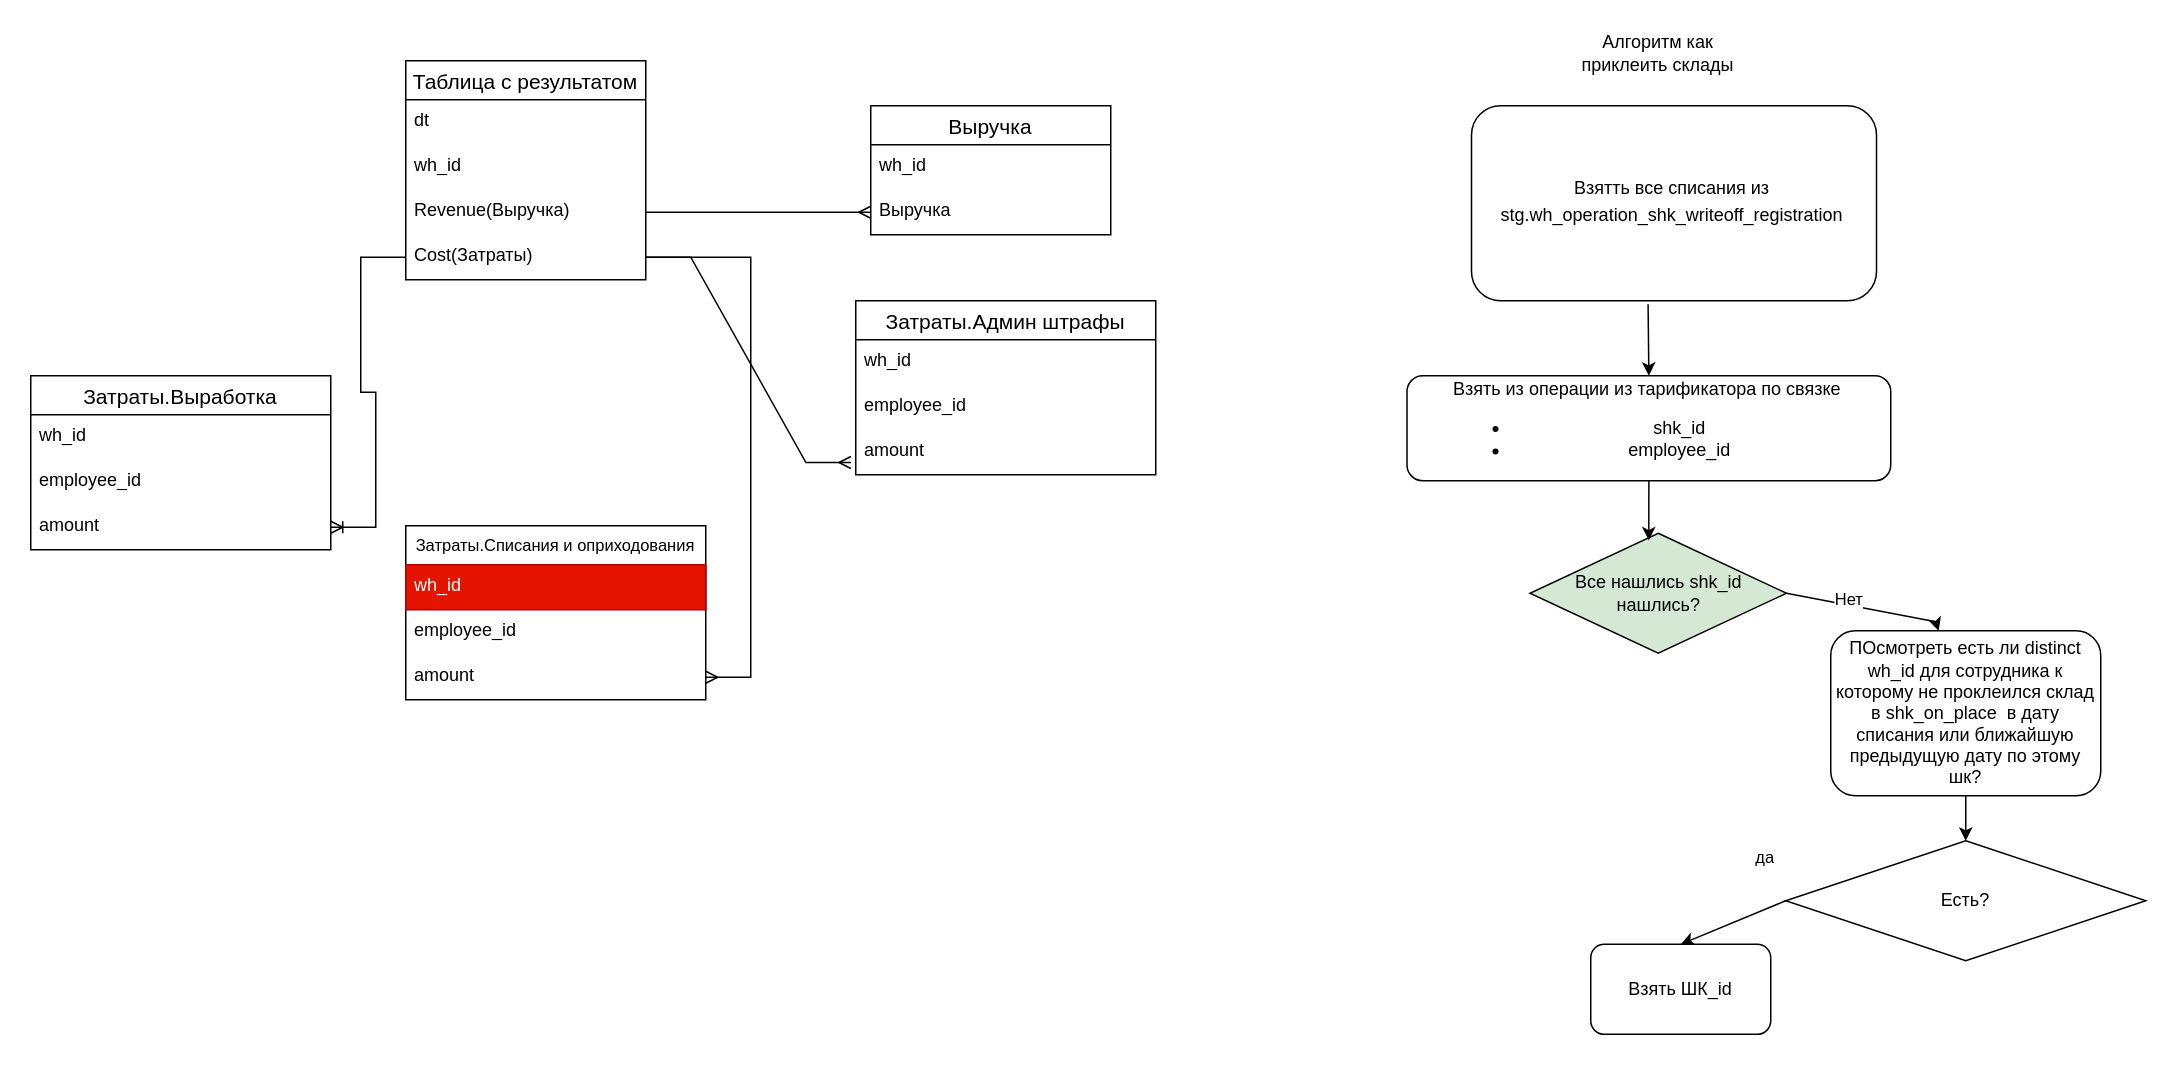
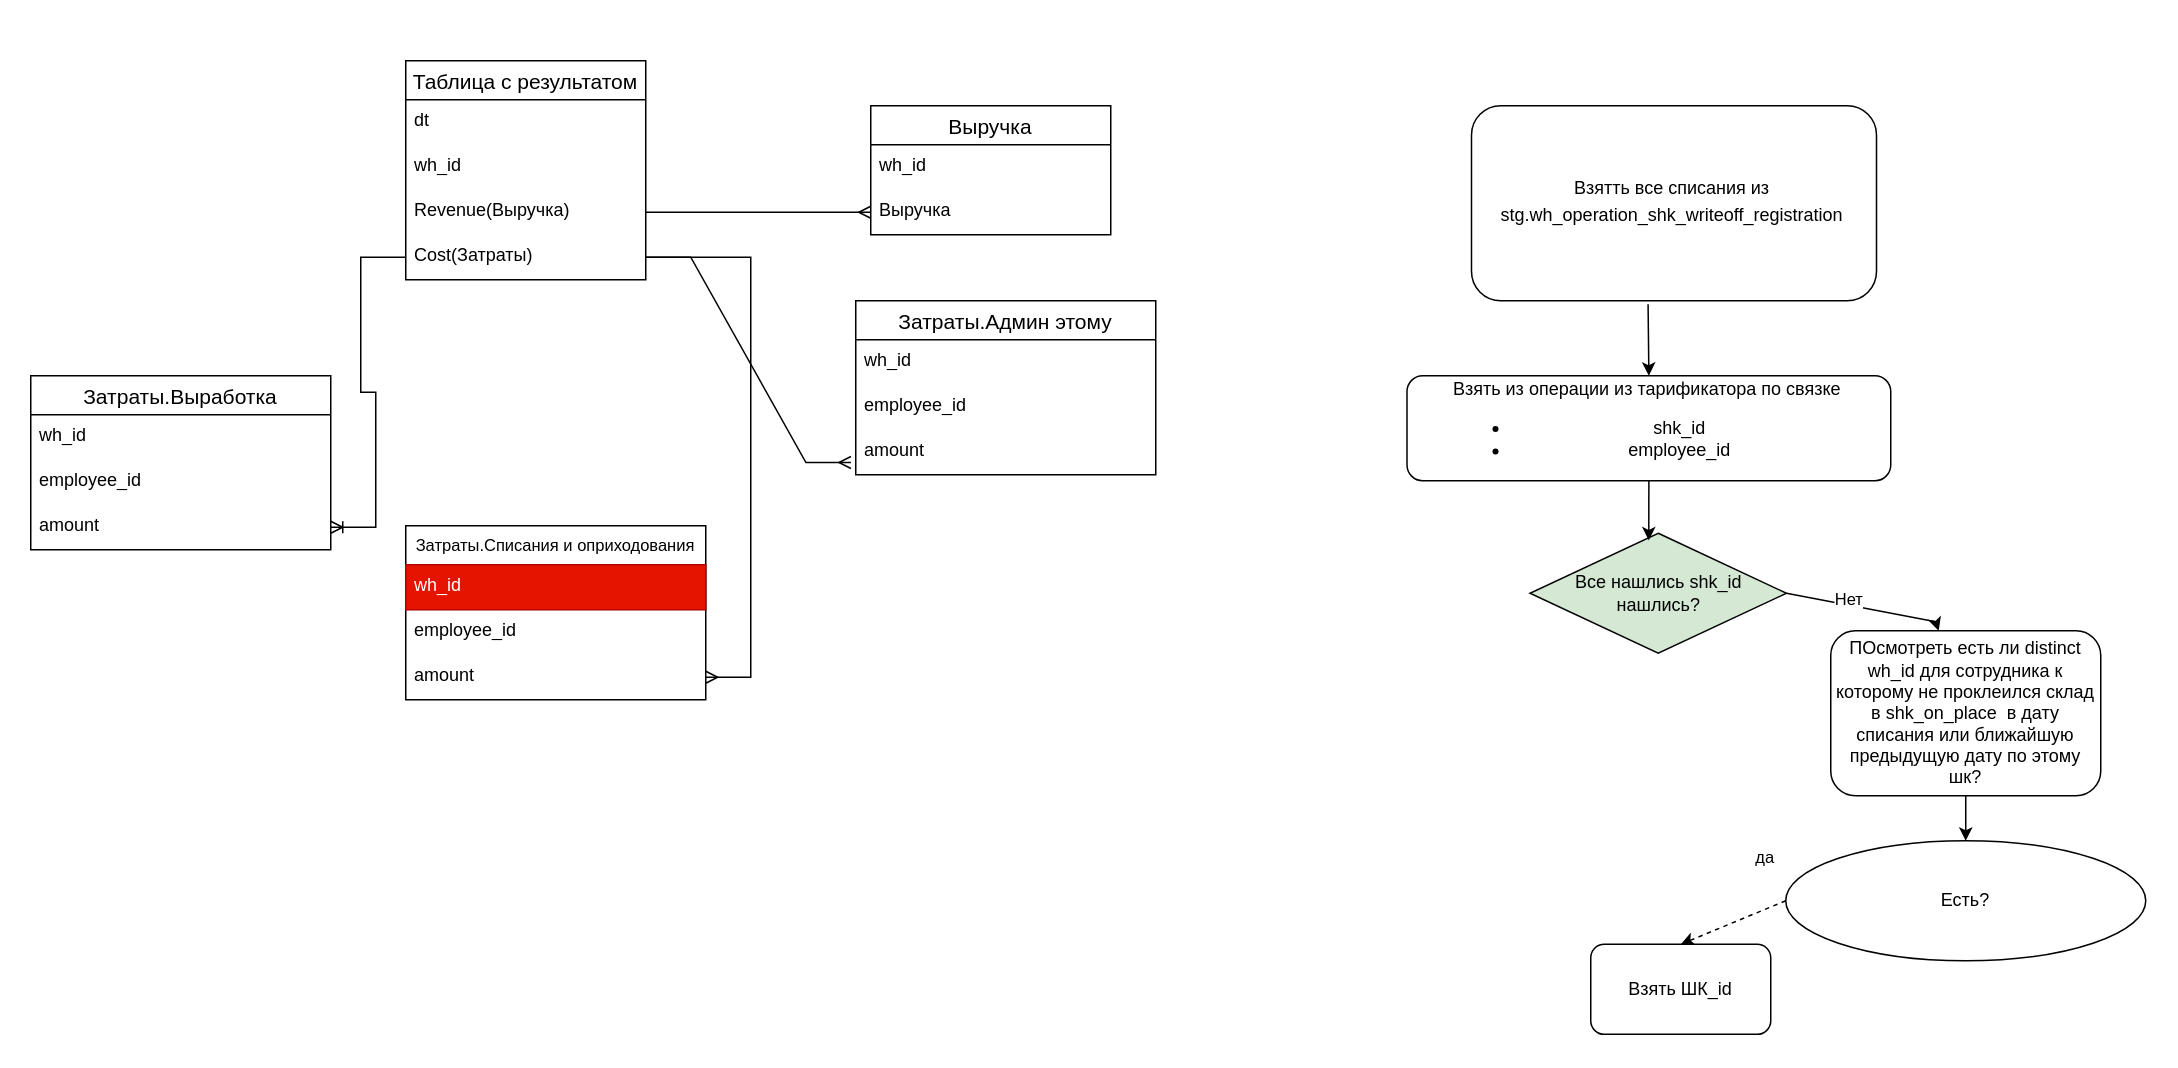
(1658, 53) -> none
(1005, 322) -> (1005, 322)
(1966, 901) -> (1966, 901)
(1740, 920) -> (1740, 920)
